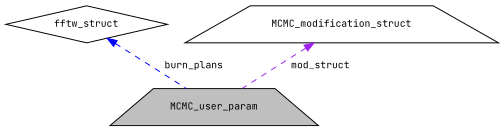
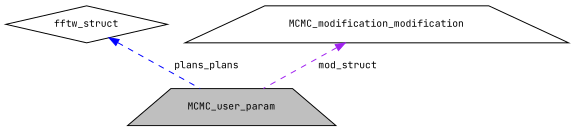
(342, 24) -> (377, 24)
(191, 66) -> (204, 66)
